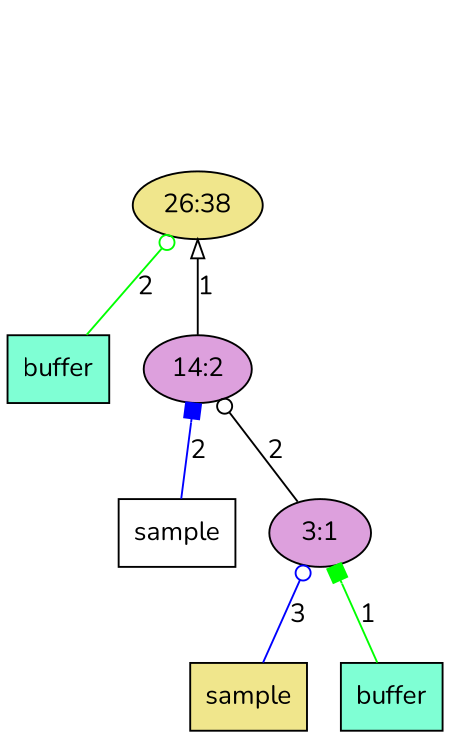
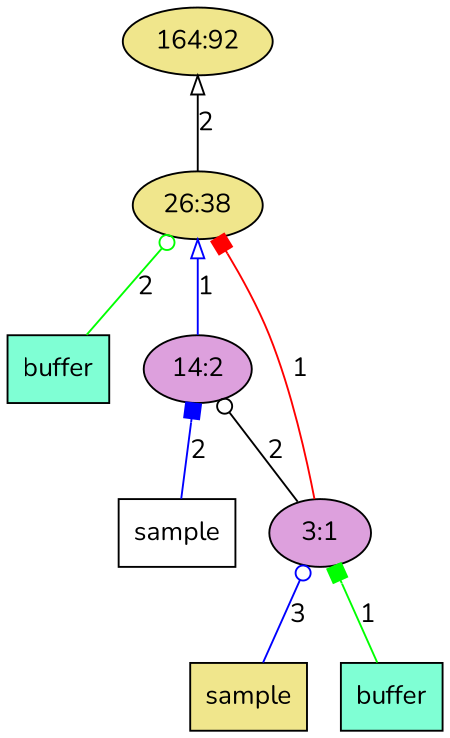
none -> (198, 41)
(198, 297) -> (198, 297)
none -> (283, 372)
